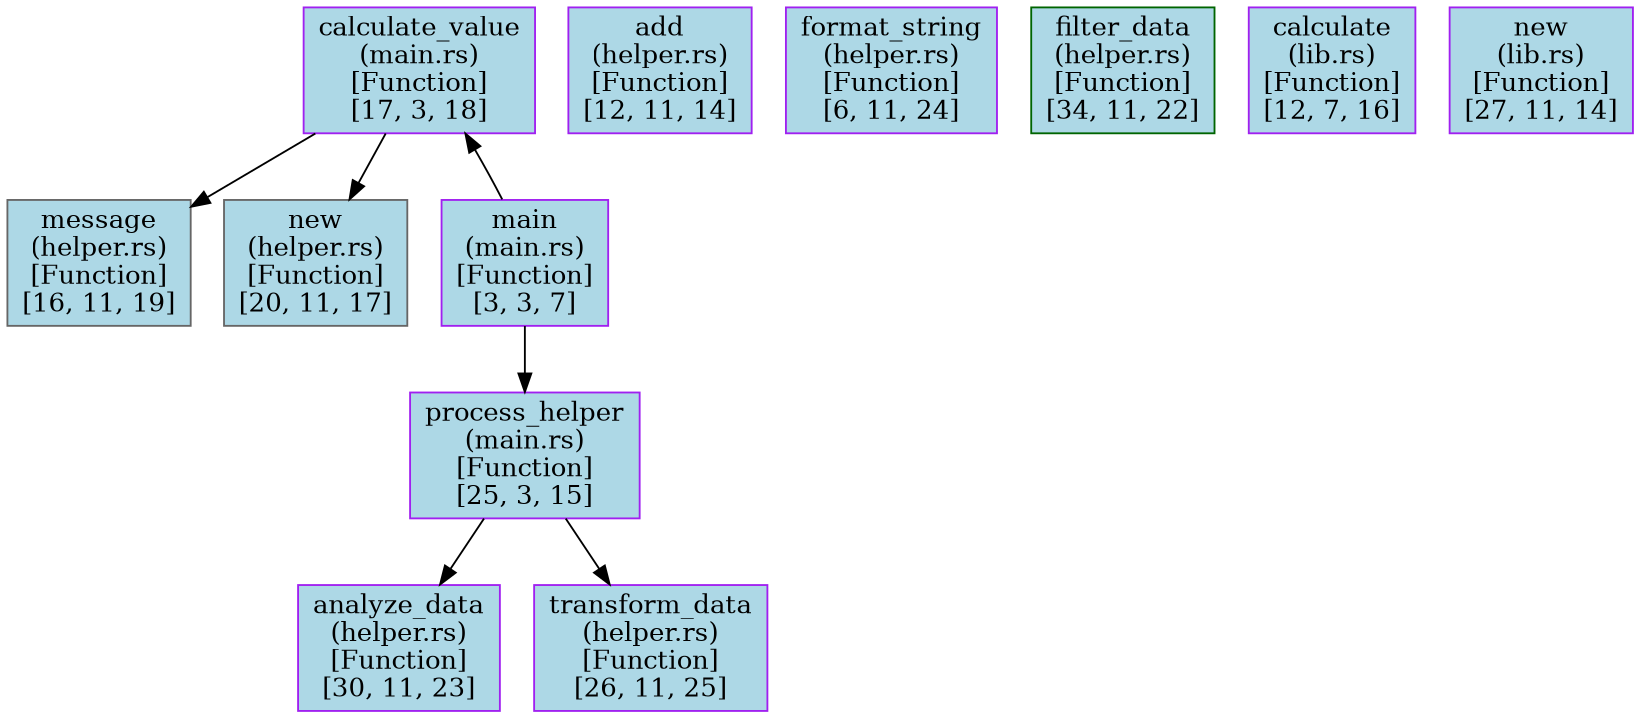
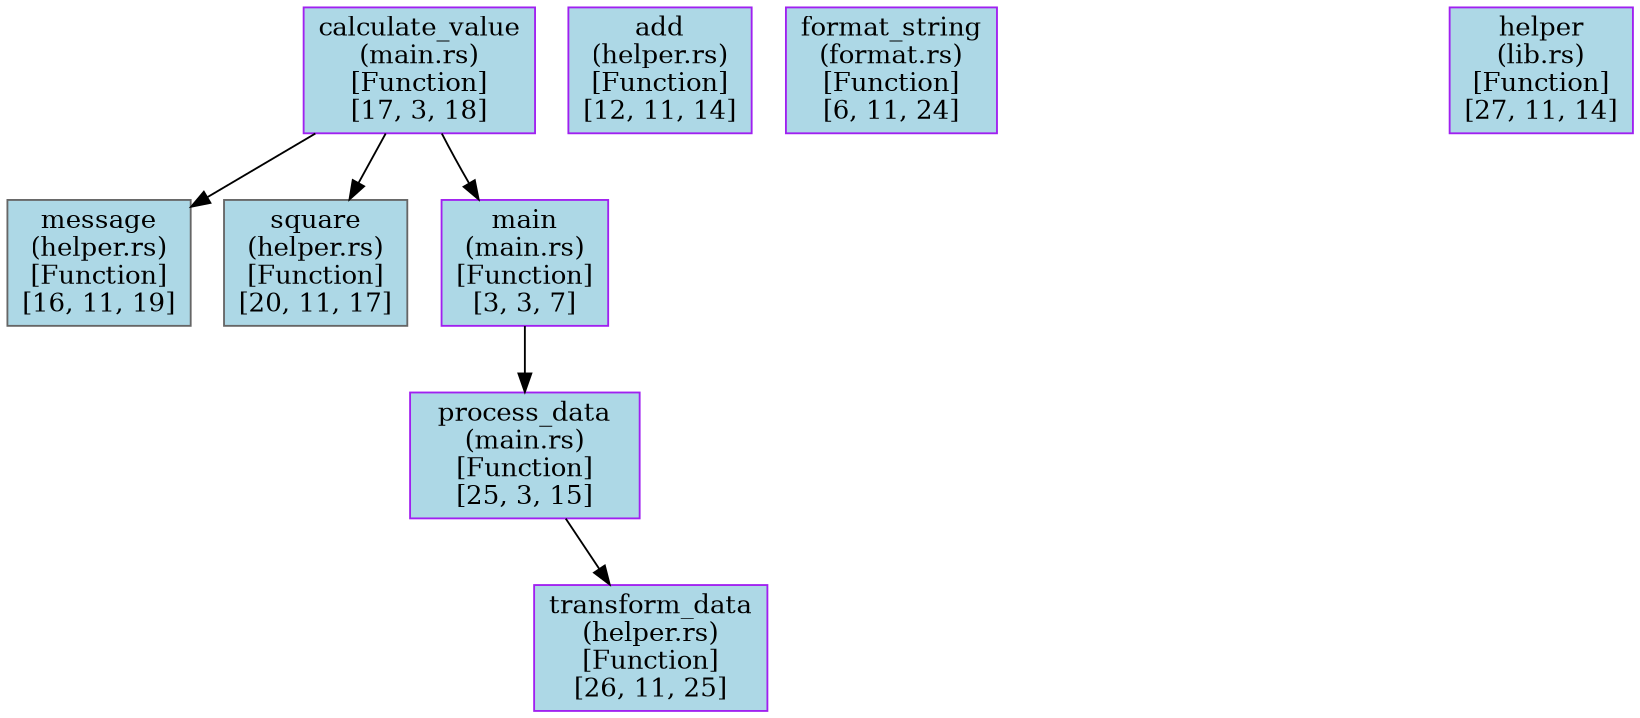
(891, 70) -> (891, 70)
(1123, 70) -> none
(1332, 70) -> none
(1541, 70) -> (1541, 70)
(489, 174) -> (455, 159)
(316, 263) -> (316, 263)
(525, 455) -> (525, 455)
(399, 648) -> none
